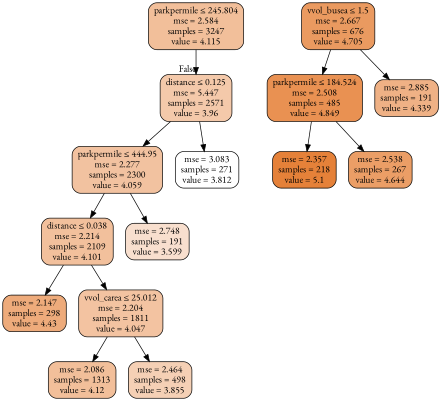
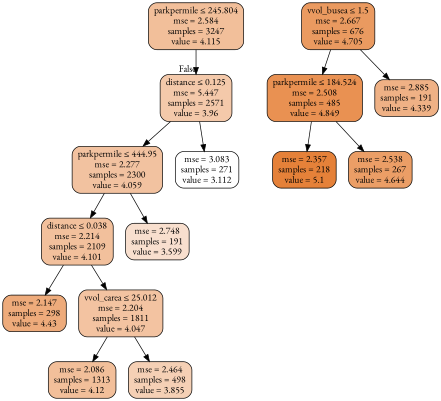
(207, 180) -> (207, 180)
